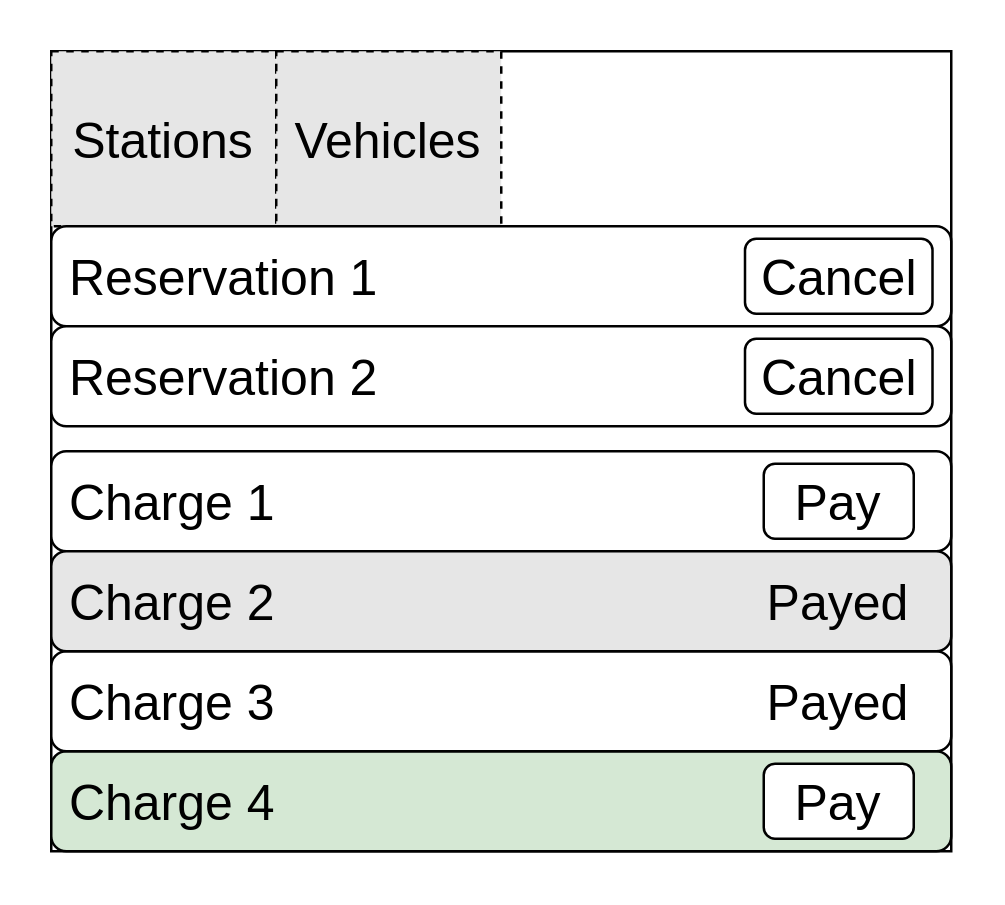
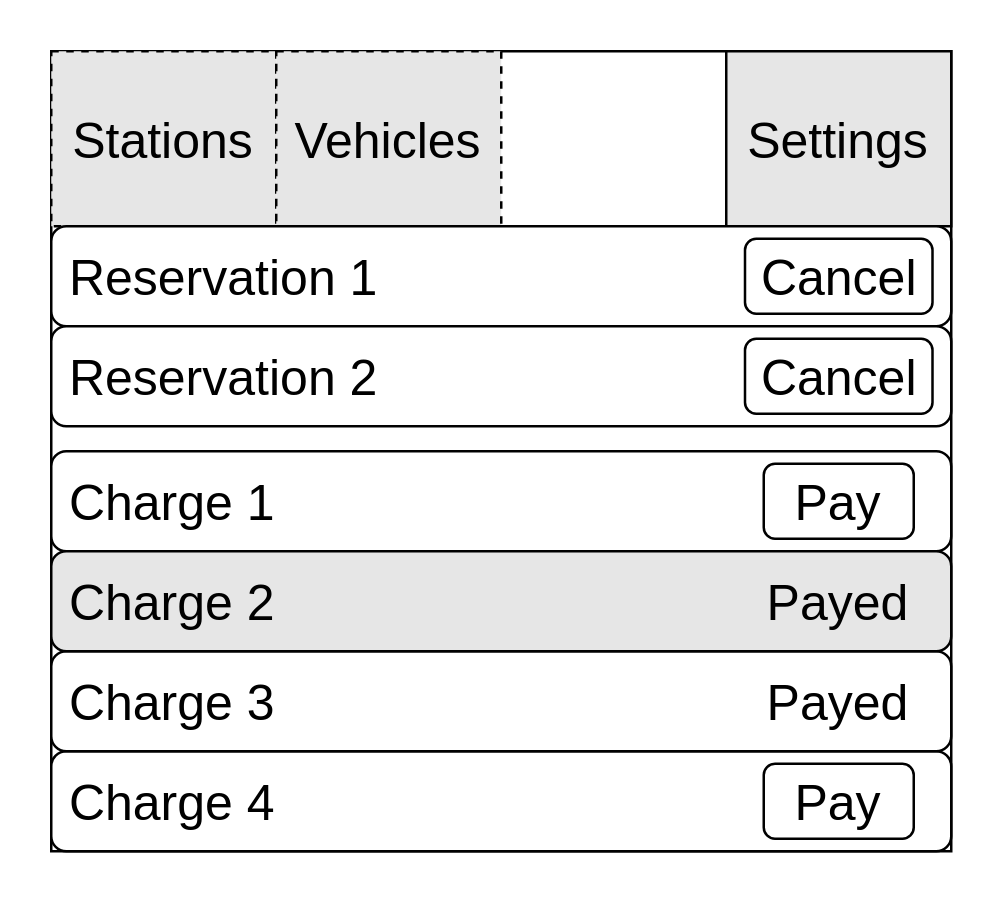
none -> (839, 139)
(501, 801) -> (501, 801)
